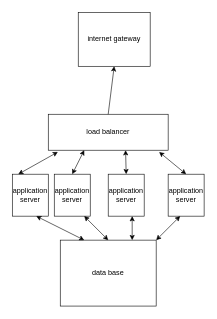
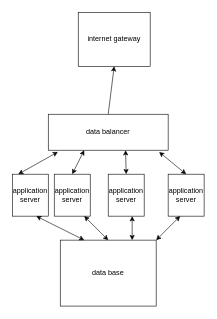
(108, 132) -> (108, 132)
